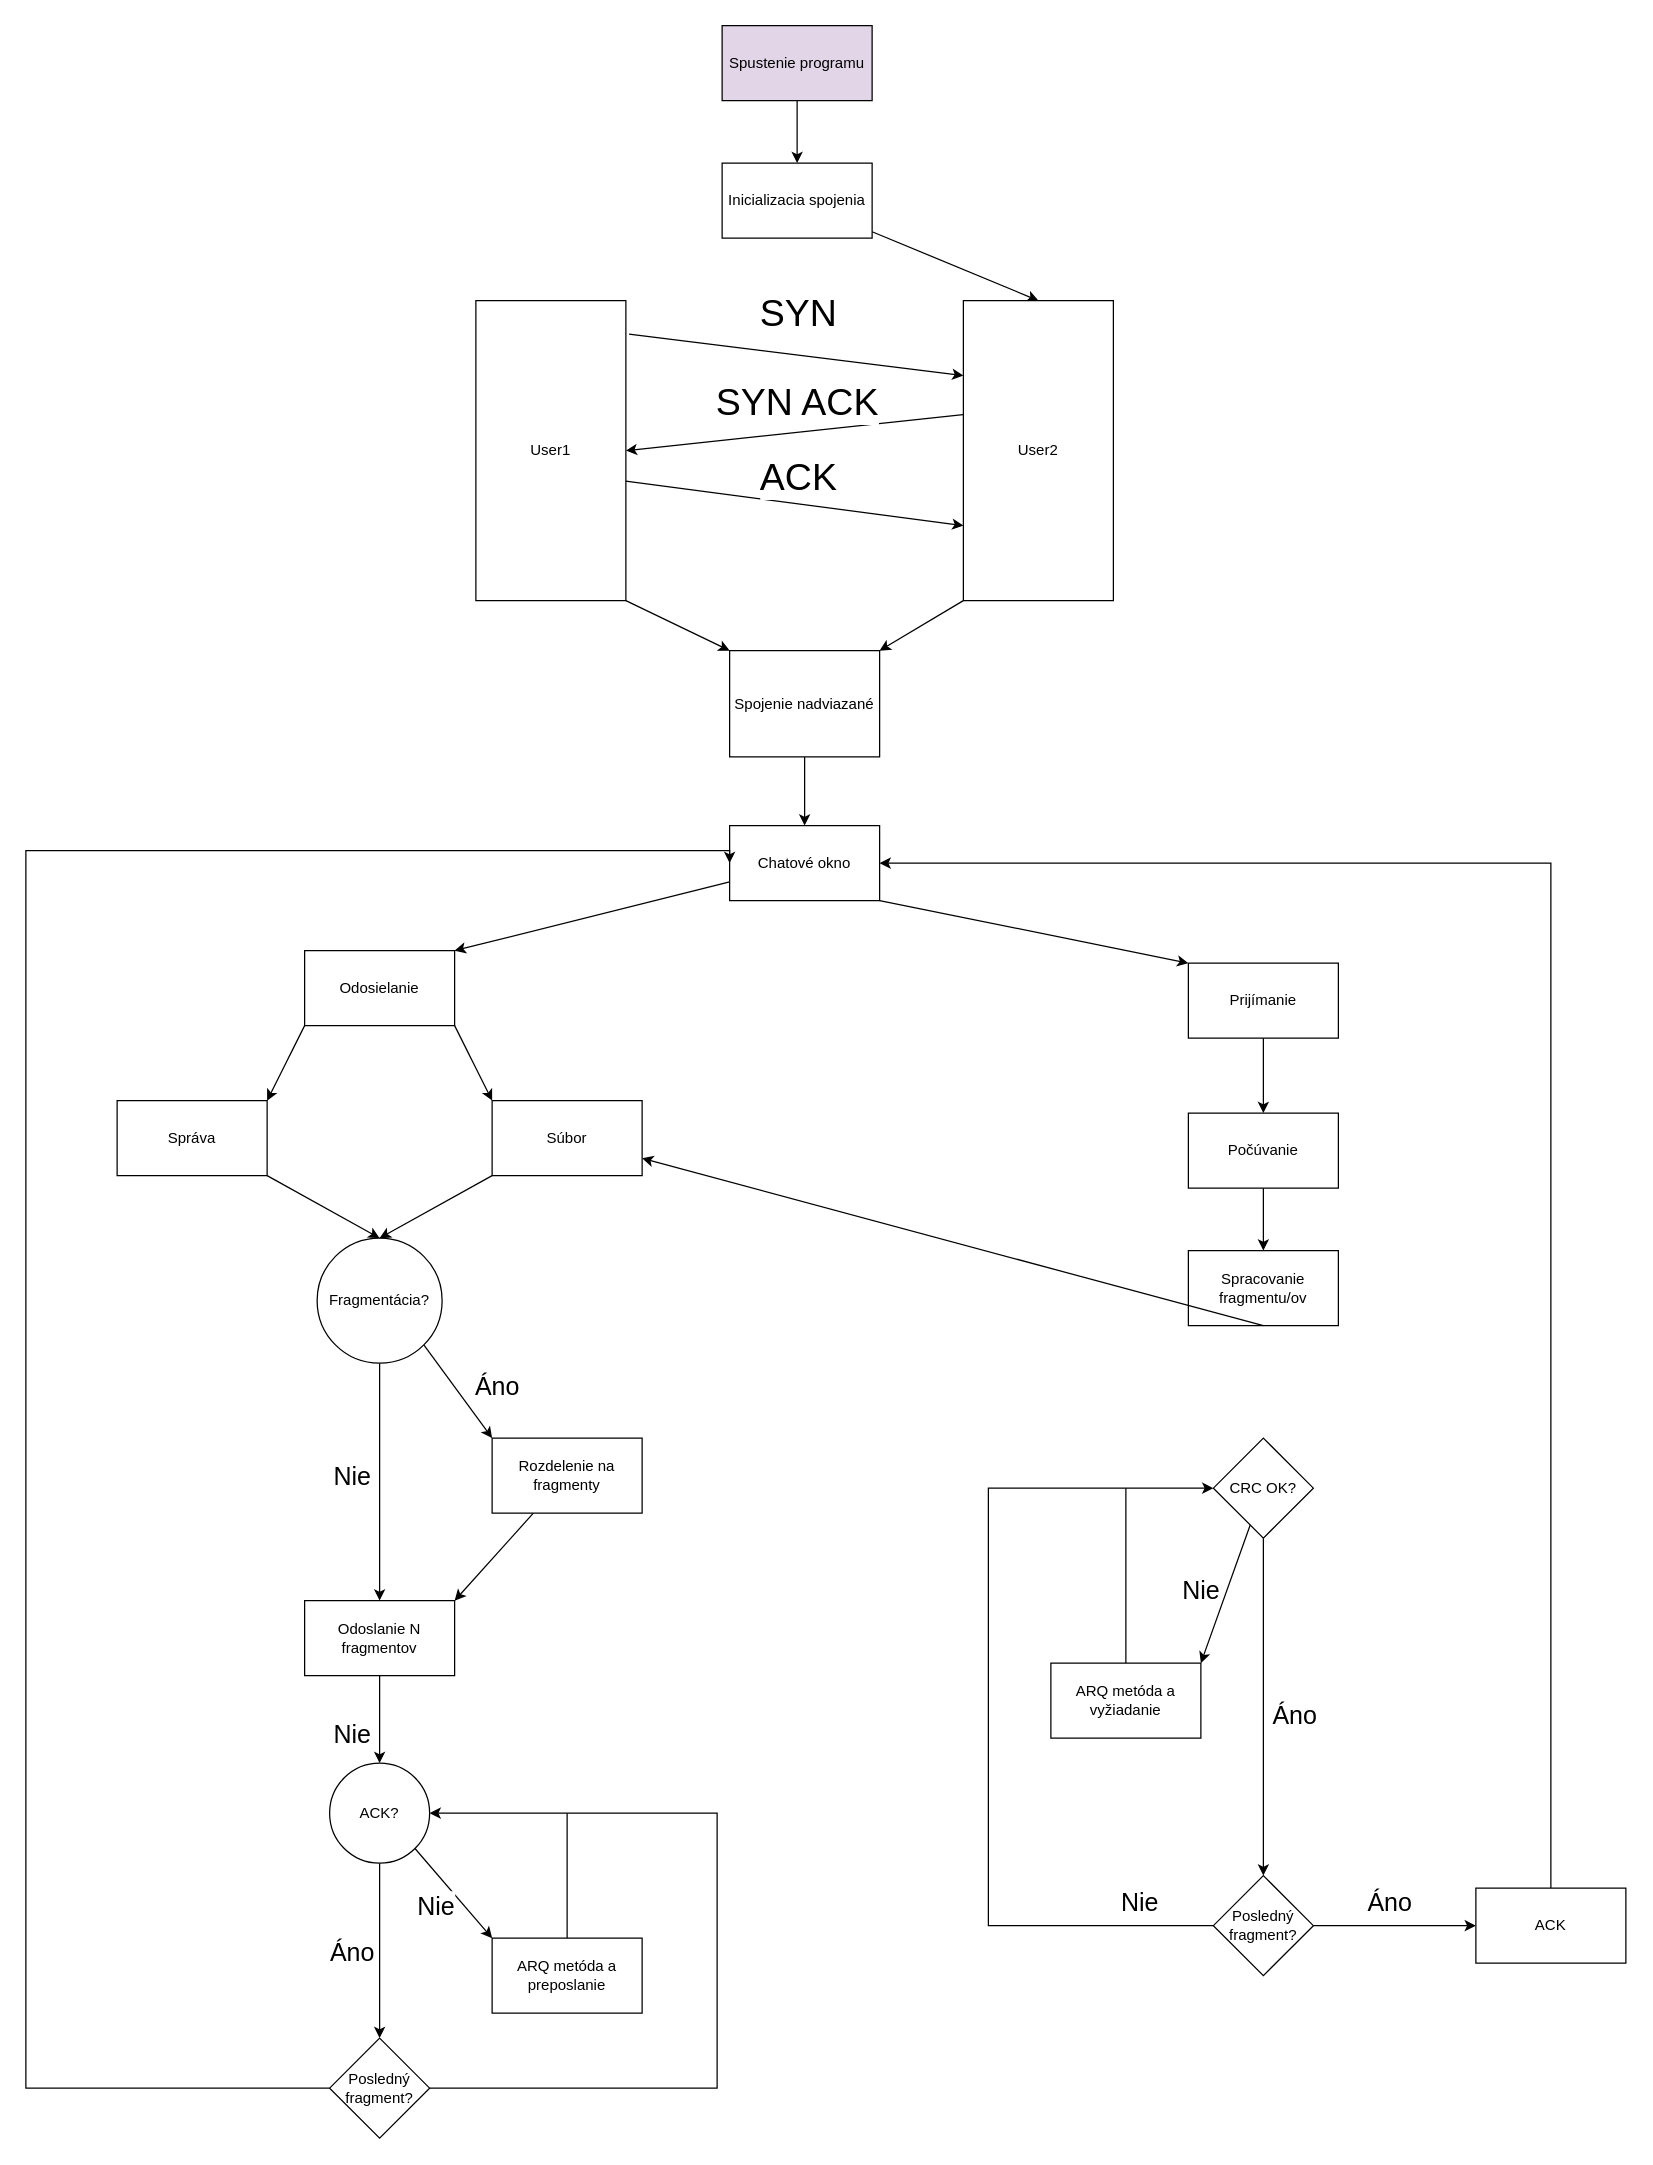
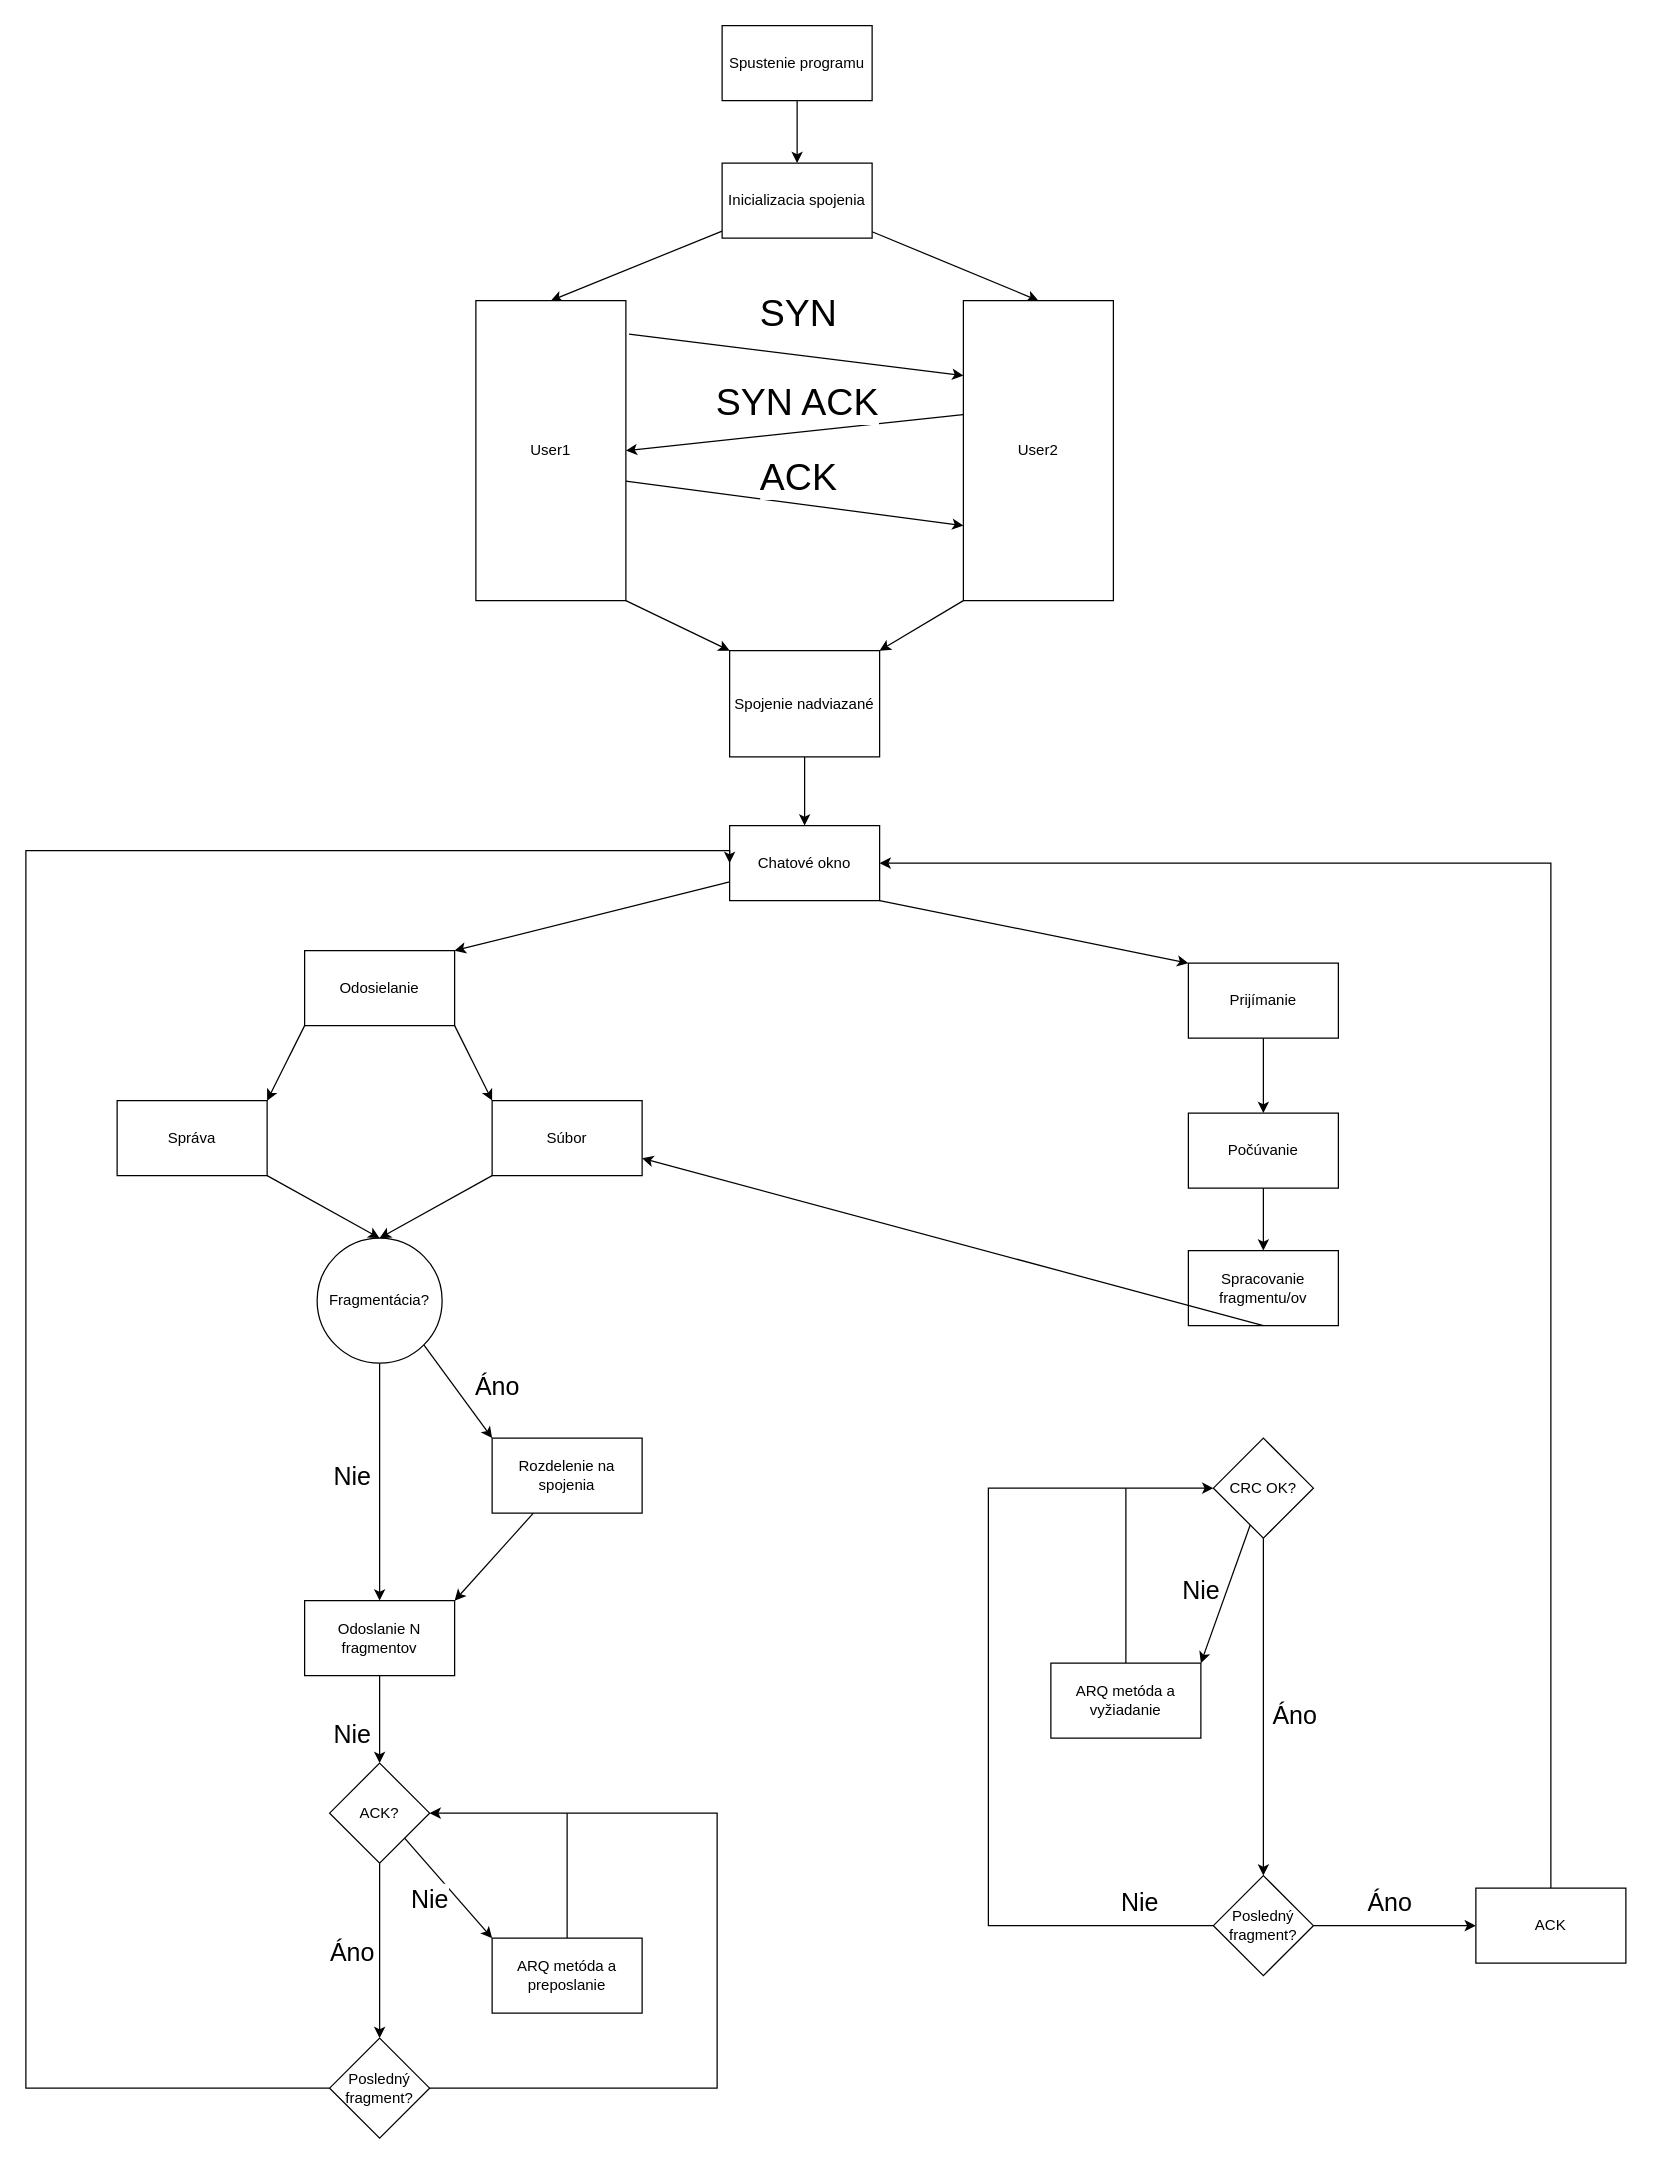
(797, 63) -> (797, 63)
none -> (640, 264)
(567, 1476) -> (567, 1476)
(379, 1813) -> (379, 1813)
